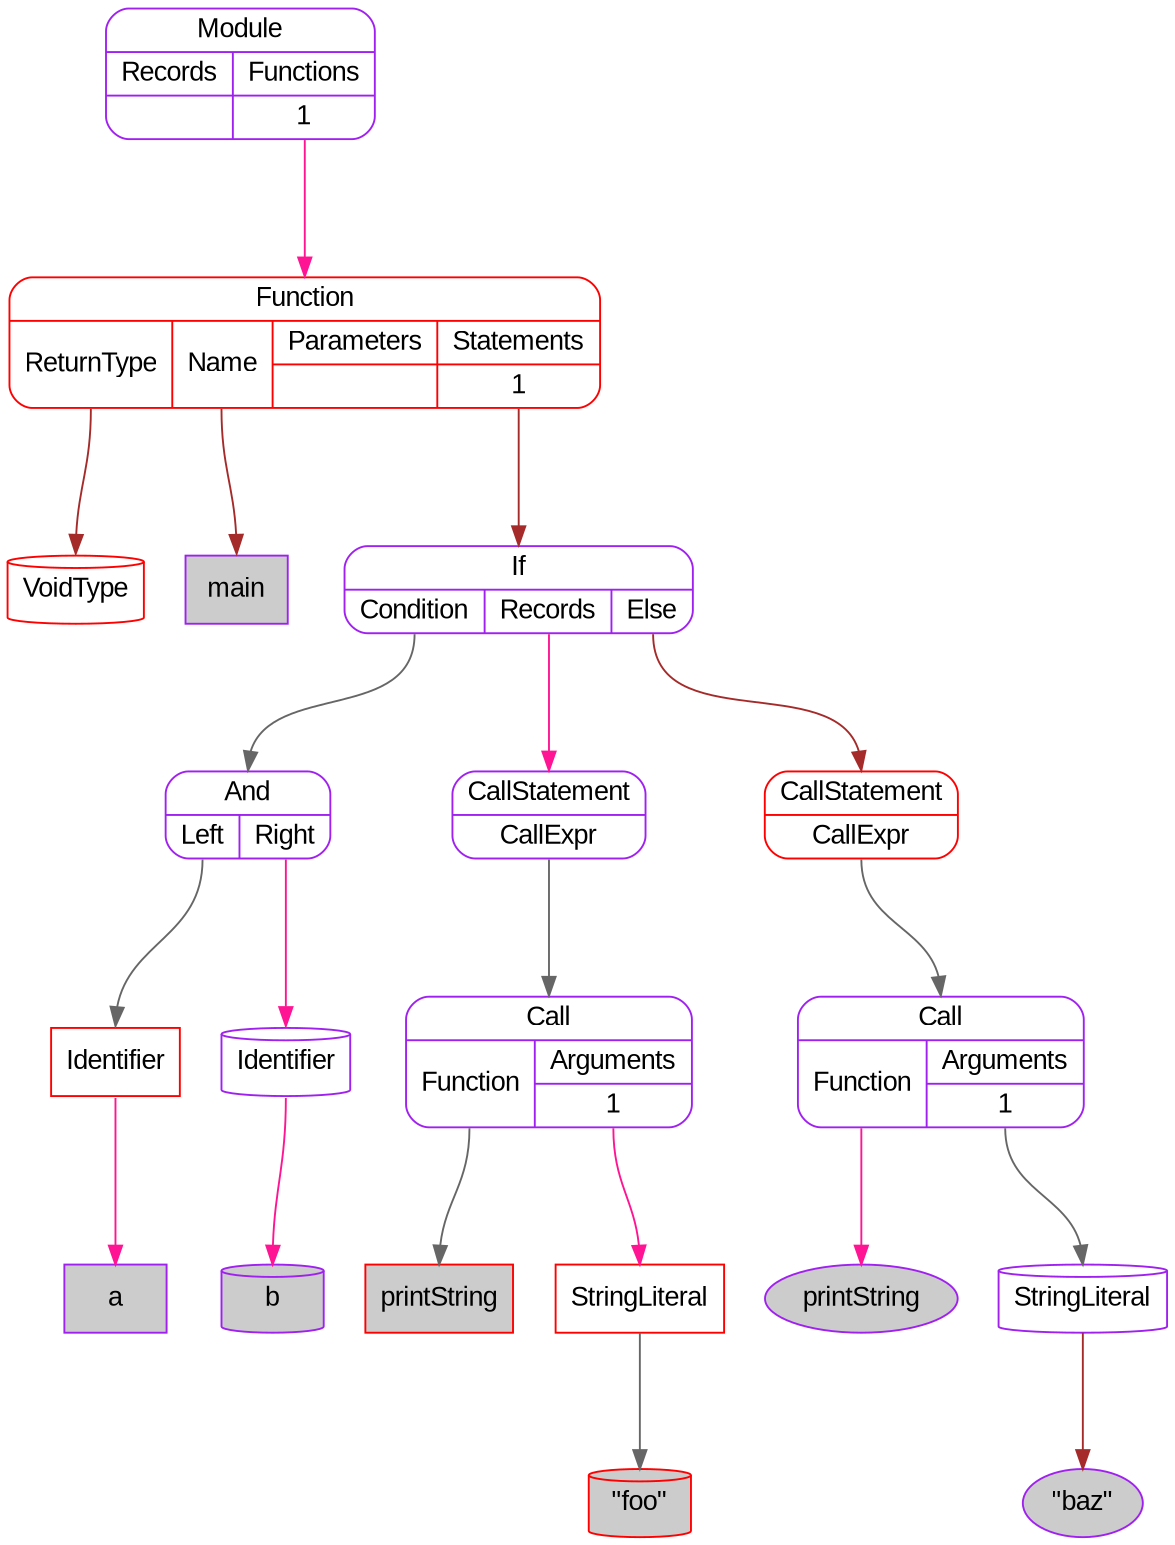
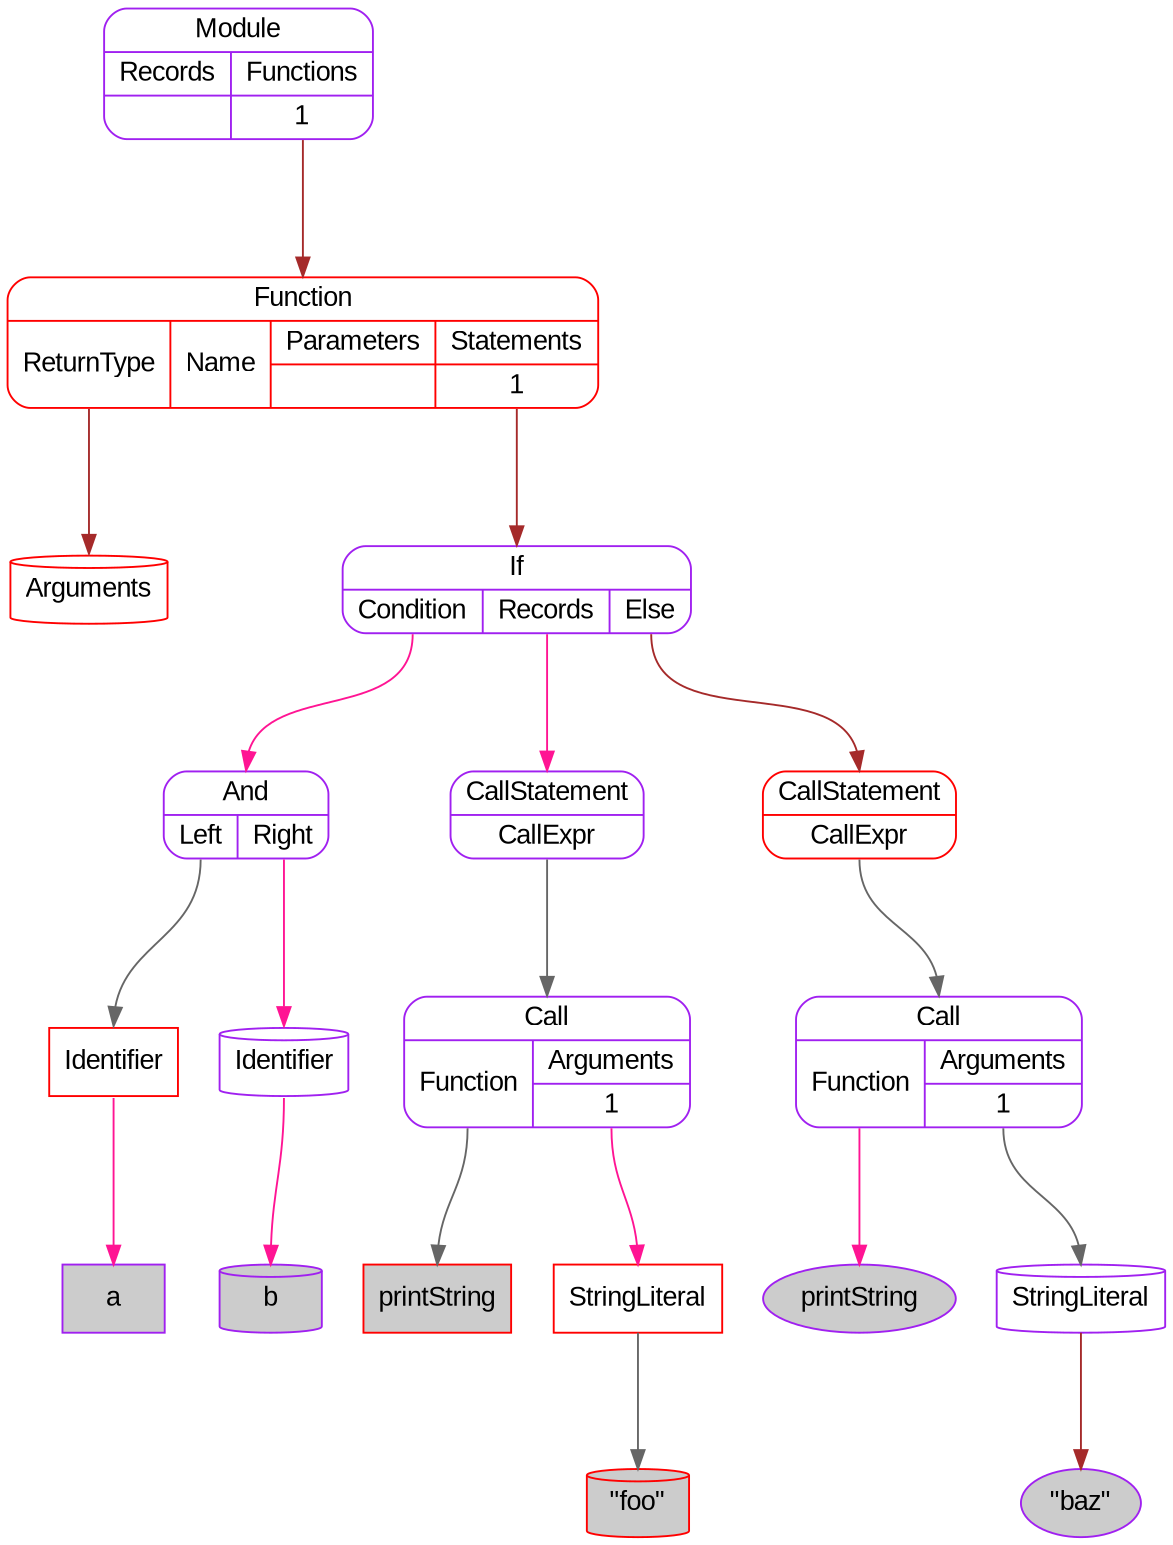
(305, 199) -> (303, 199)
(76, 590) -> (89, 590)
(237, 590) -> none
(341, 700) -> (339, 700)
